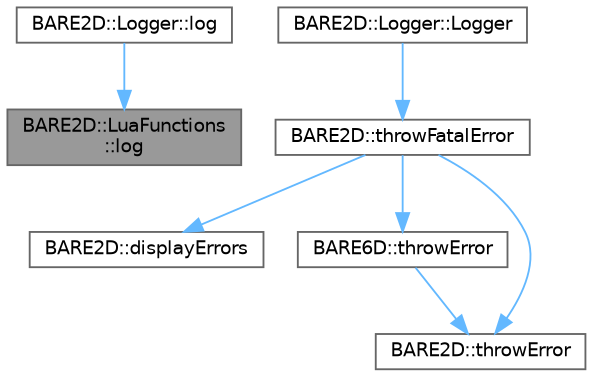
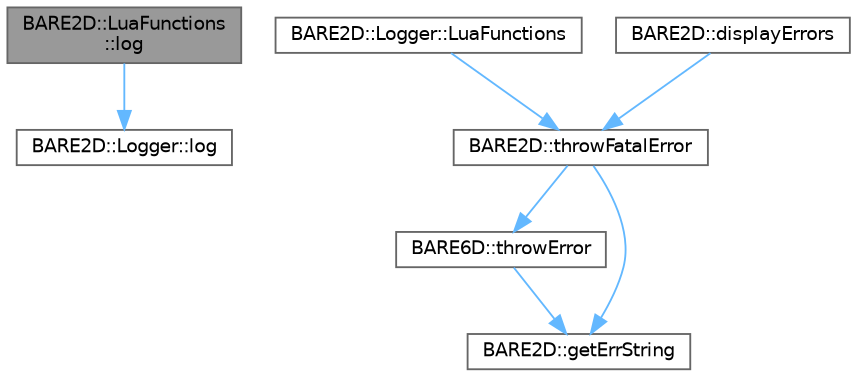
(403, 25) -> (429, 35)
(124, 67) -> (124, 87)
(283, 190) -> (665, 86)
(481, 352) -> (579, 352)
